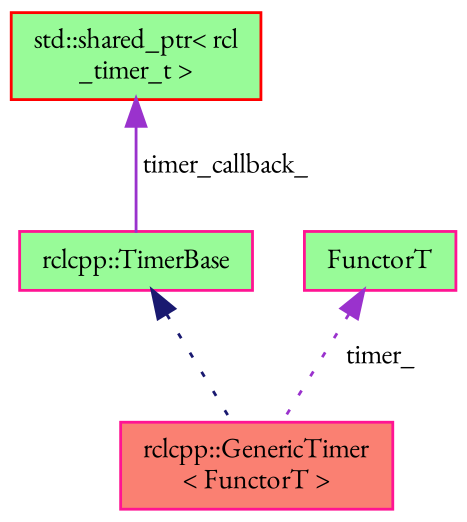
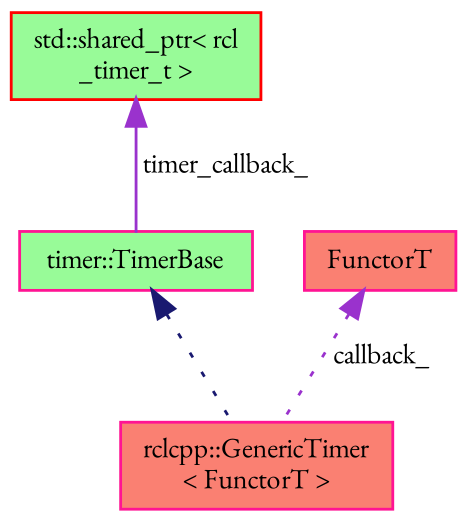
(136, 261) -> (136, 261)
(380, 261) -> (380, 261)
(379, 356) -> (379, 356)
